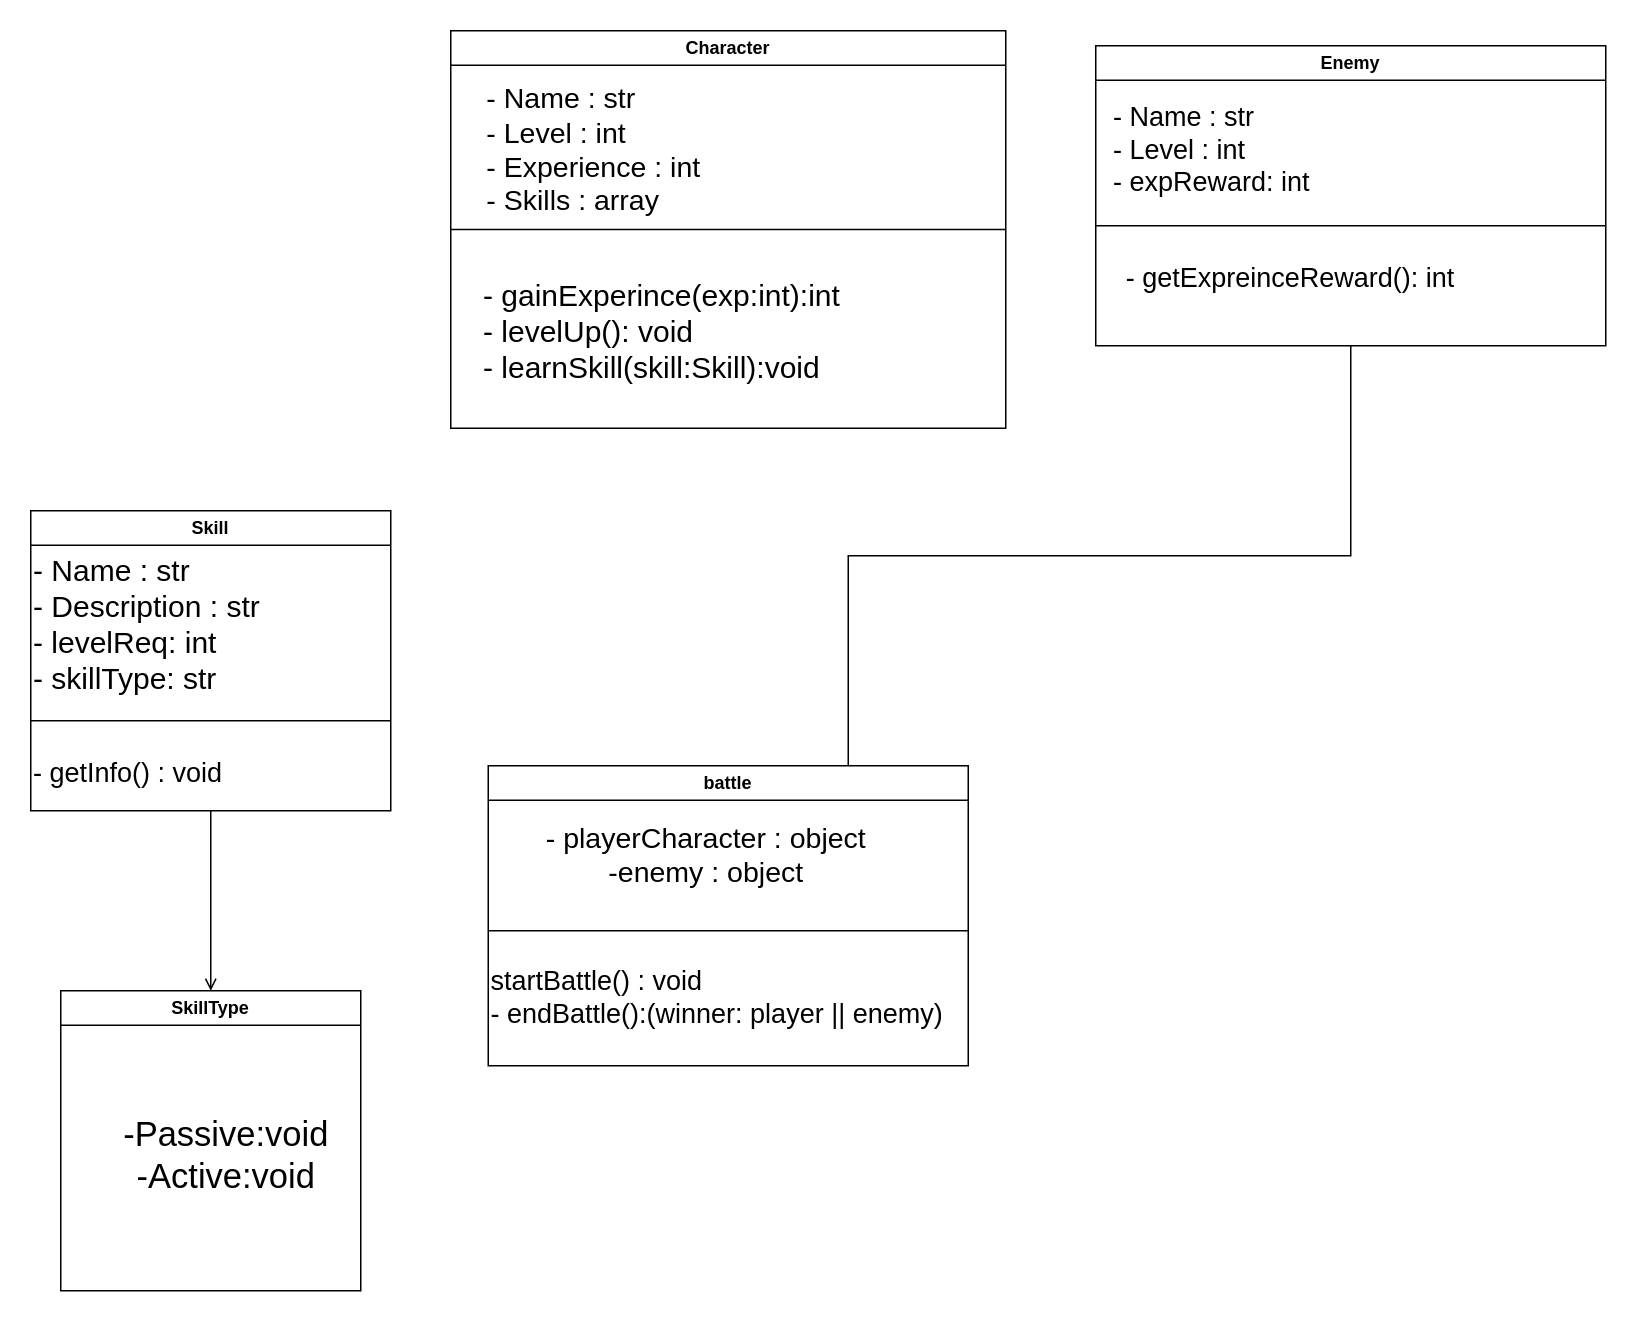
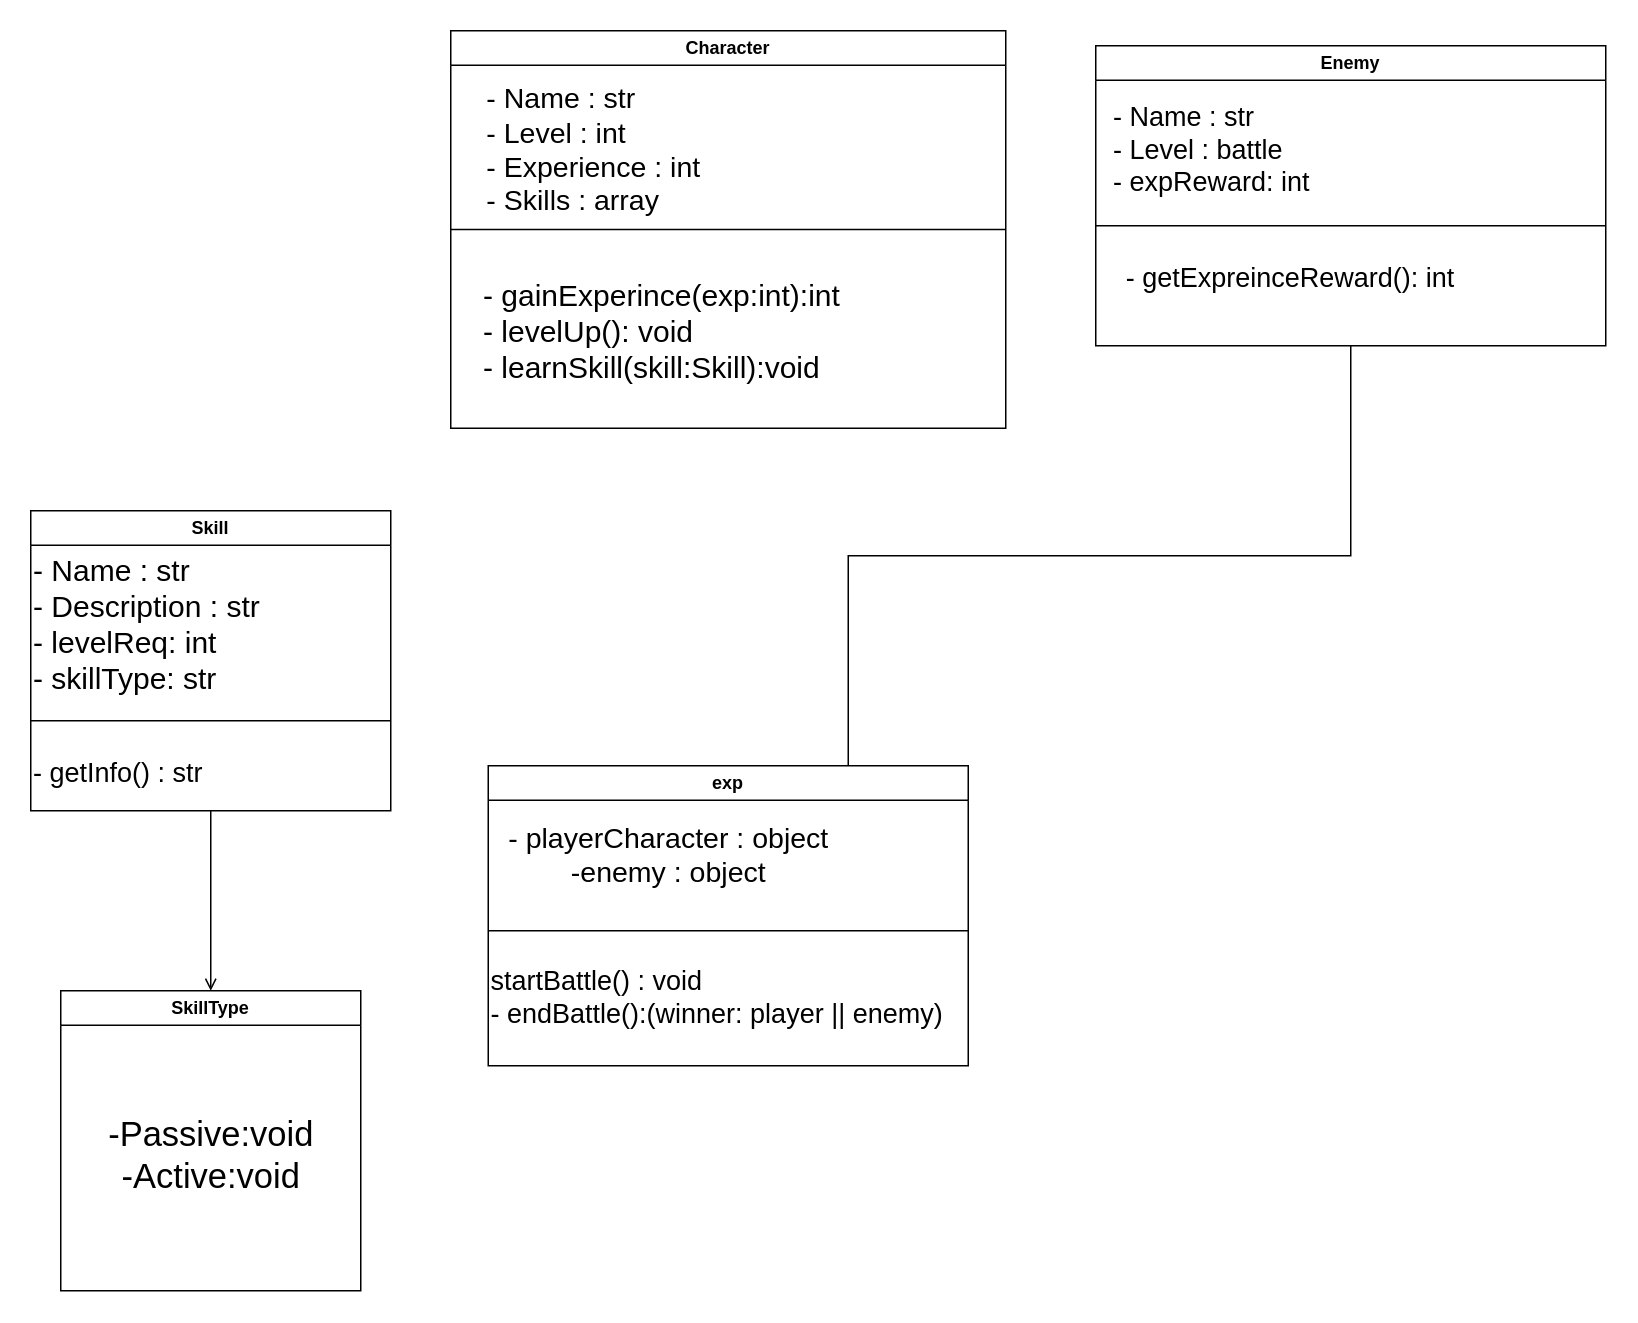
(1221, 151) -> (1221, 151)
(152, 773) -> (148, 773)
(728, 784) -> (728, 784)
(706, 856) -> (668, 856)
(226, 1156) -> (211, 1156)
